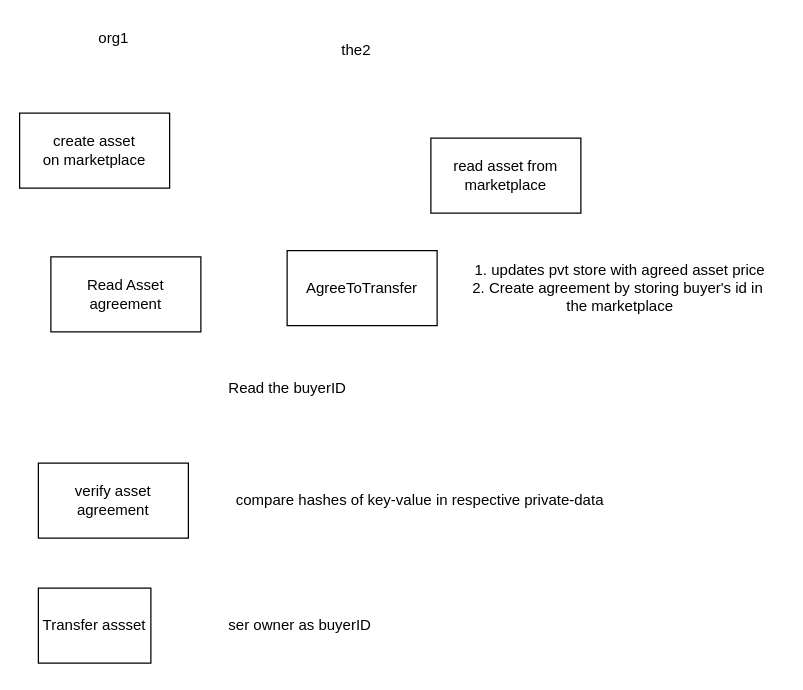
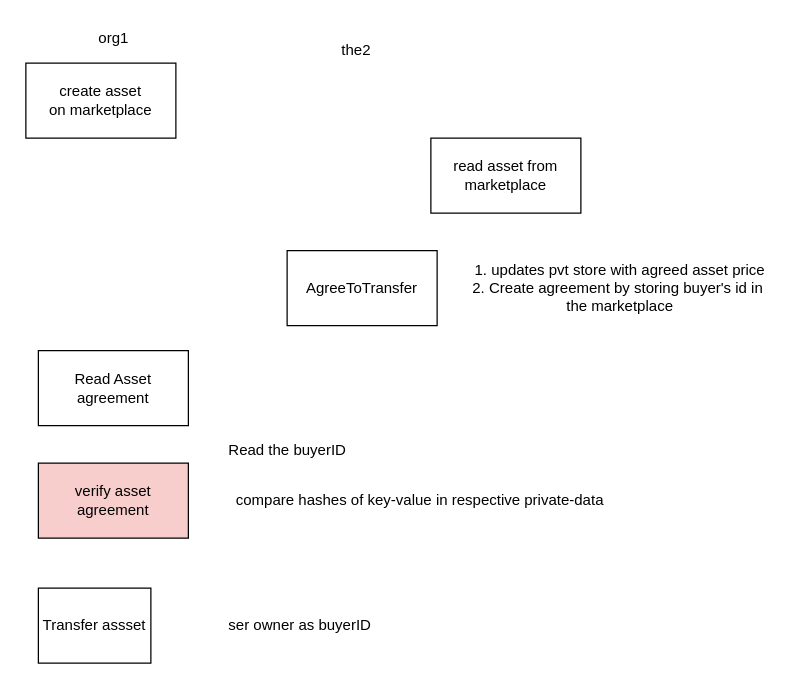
(94, 151) -> (101, 101)
(126, 294) -> (113, 388)
(287, 388) -> (287, 451)
(113, 501) -> (113, 501)
